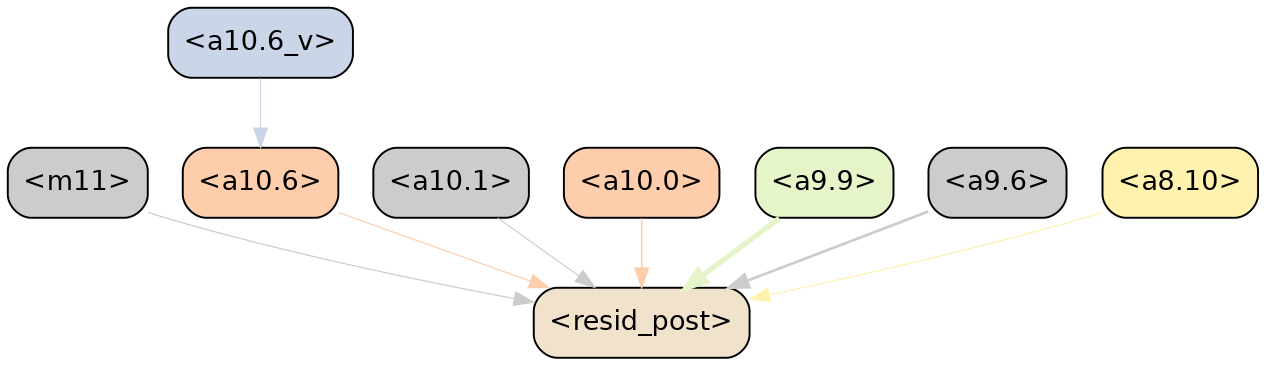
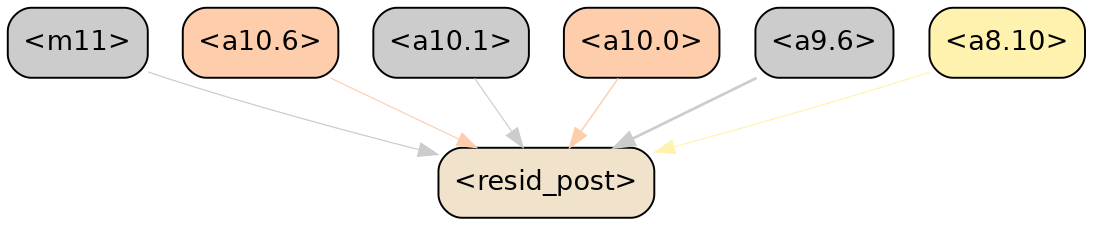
(261, 43) -> none
(824, 183) -> none
